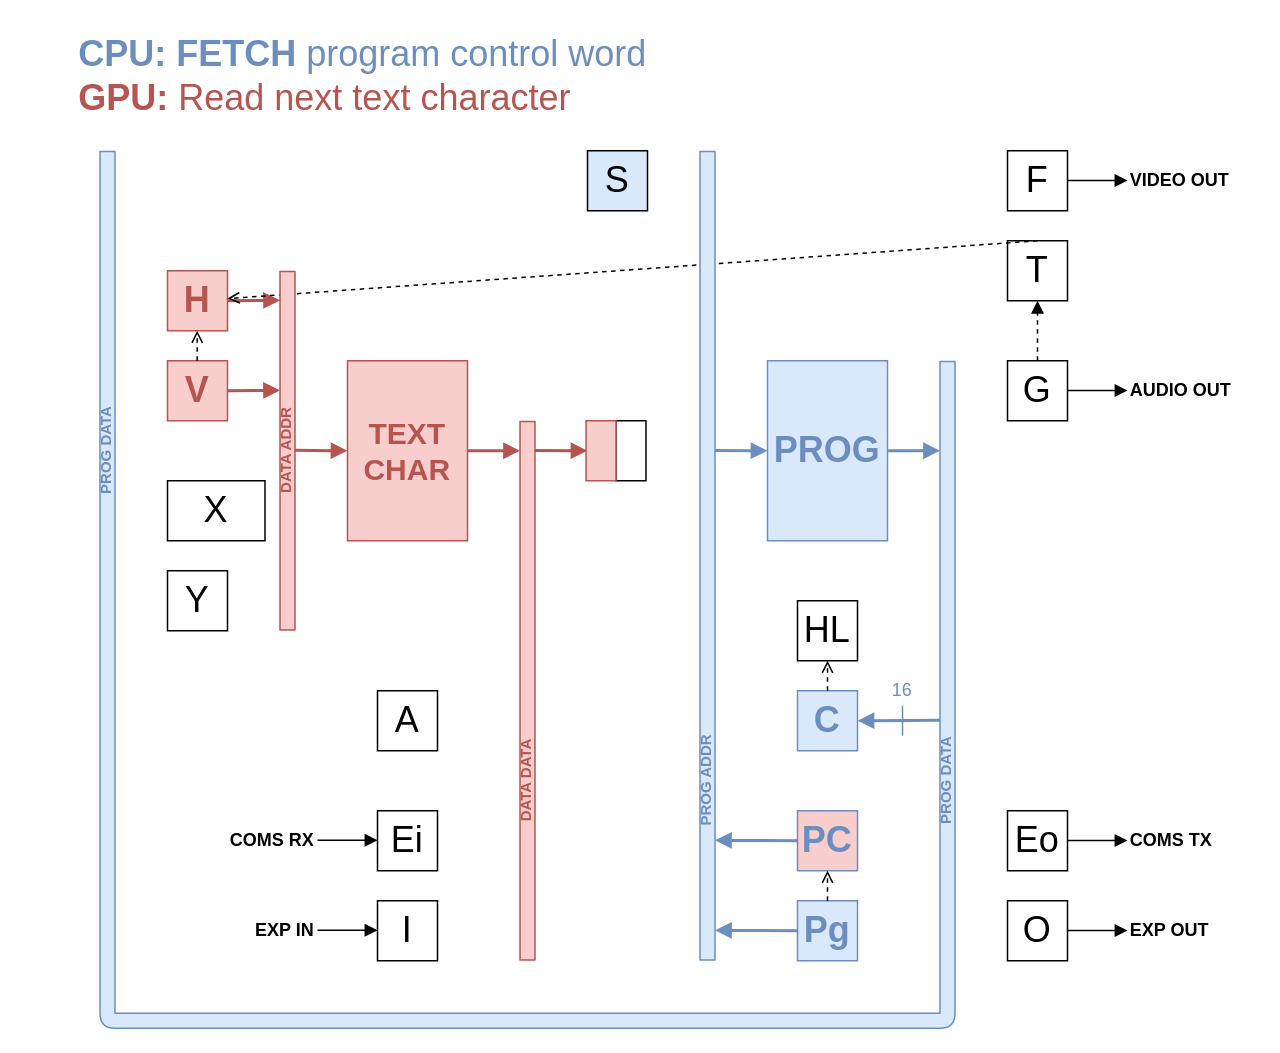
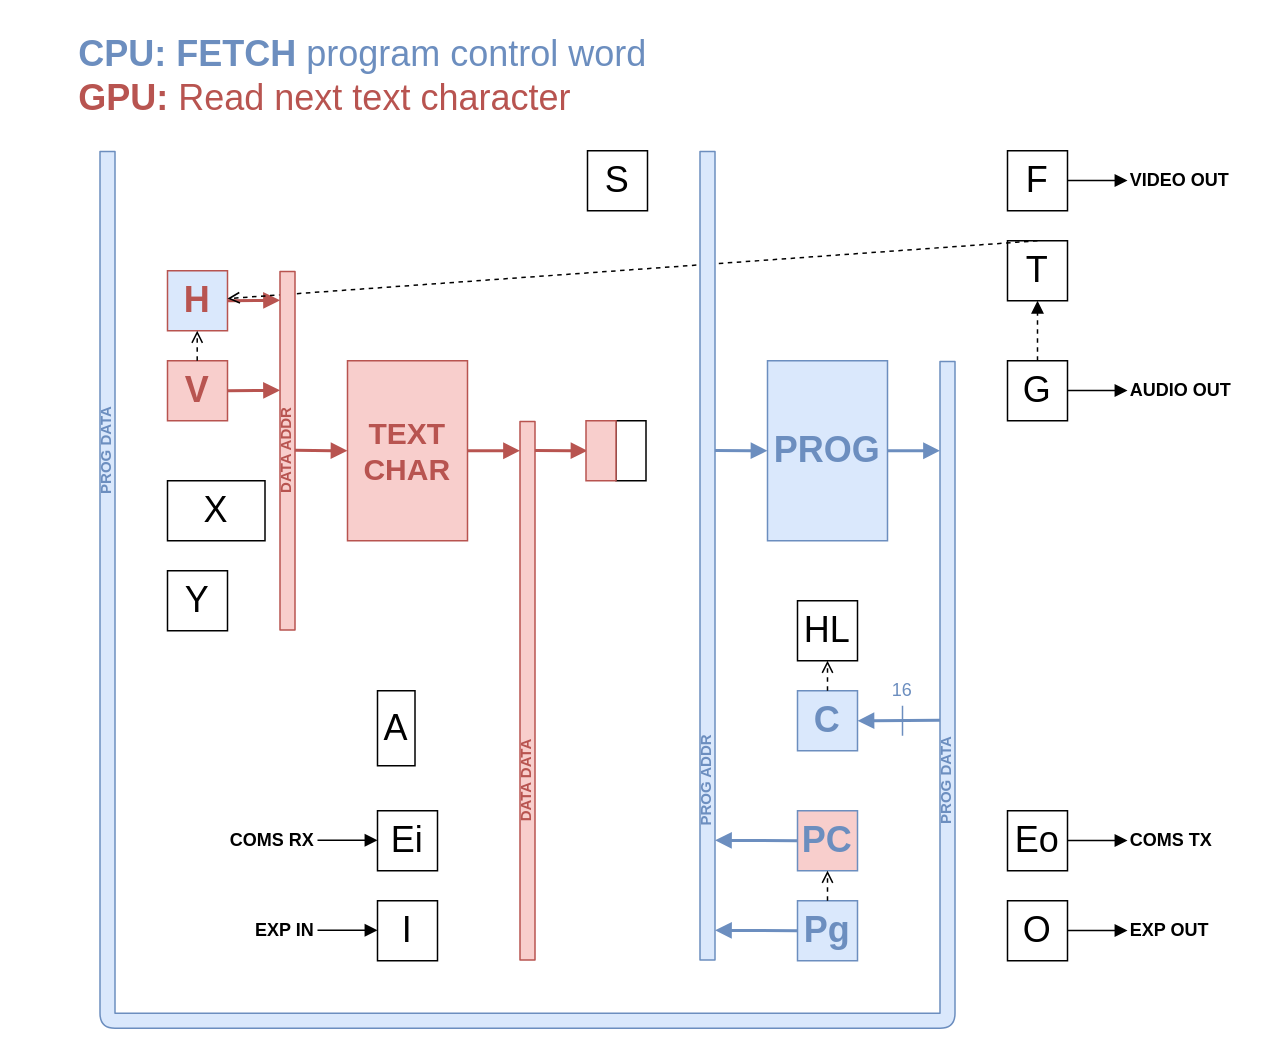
(617, 181) -> (617, 181)
(197, 301) -> (197, 301)
(407, 721) -> (396, 728)
